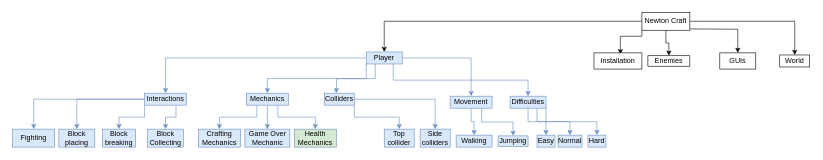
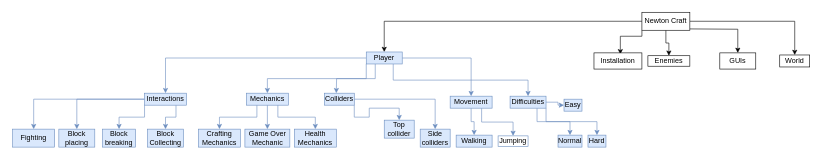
(315, 138) -> (315, 138)
(399, 138) -> (399, 129)
(513, 141) -> (513, 141)
(546, 141) -> (573, 105)
